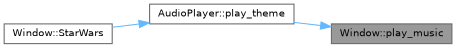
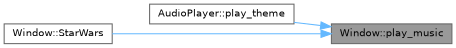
(126, 26) -> (217, 34)
